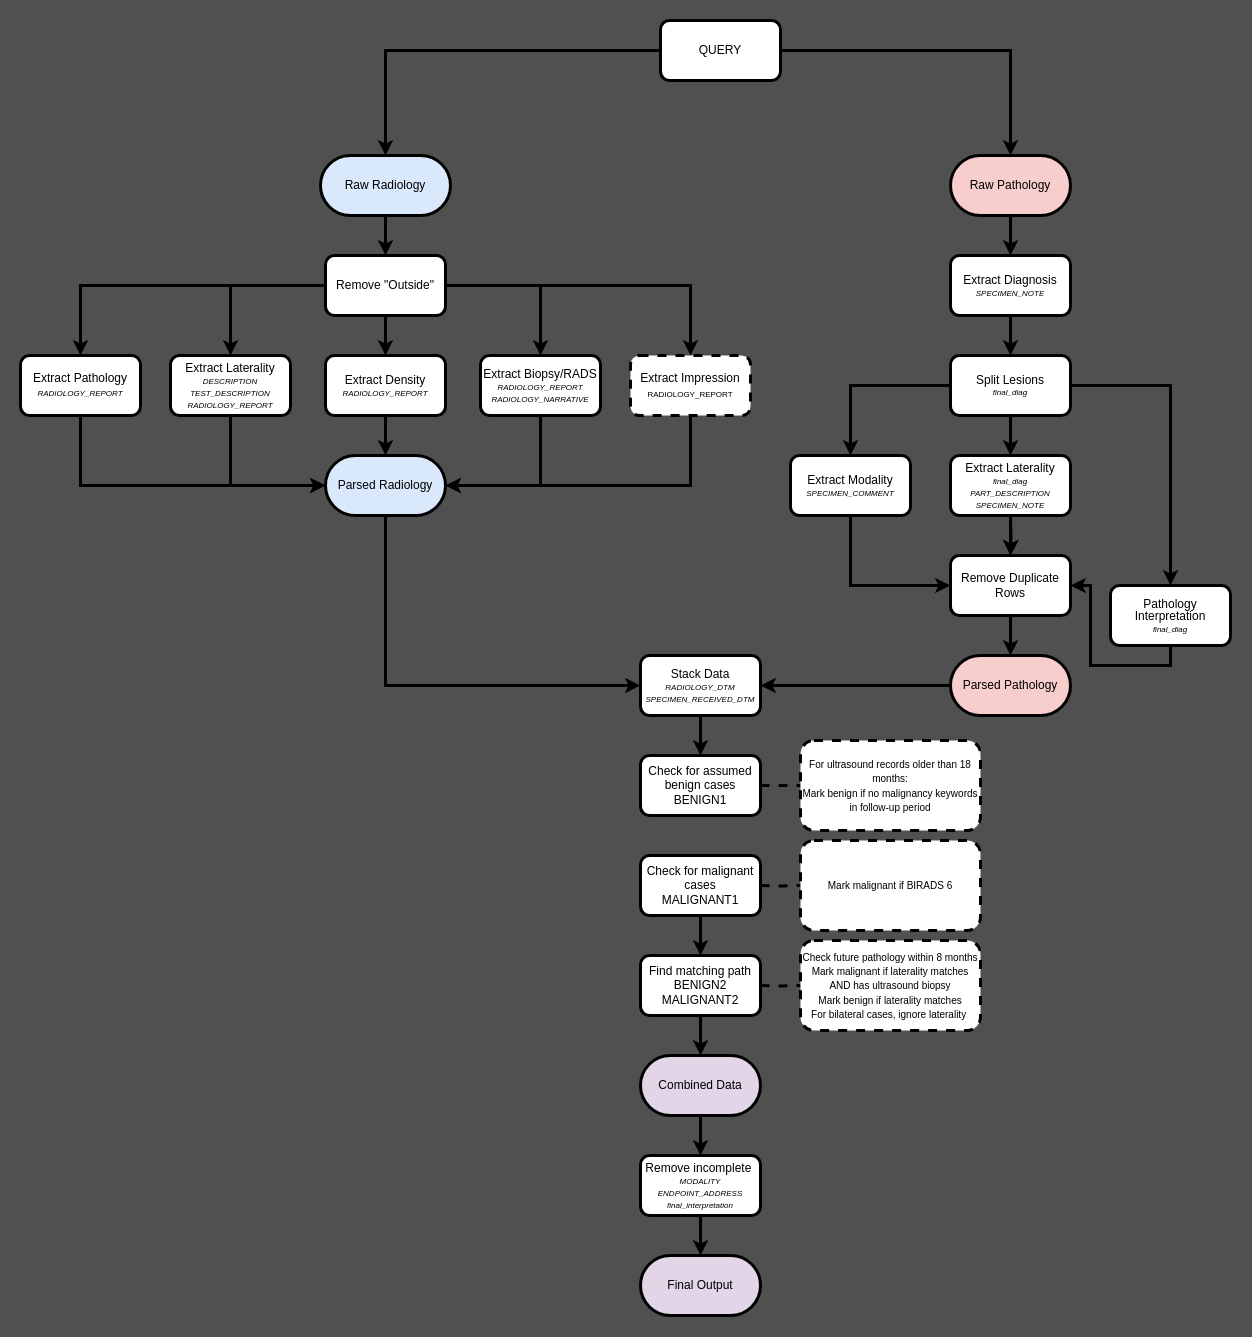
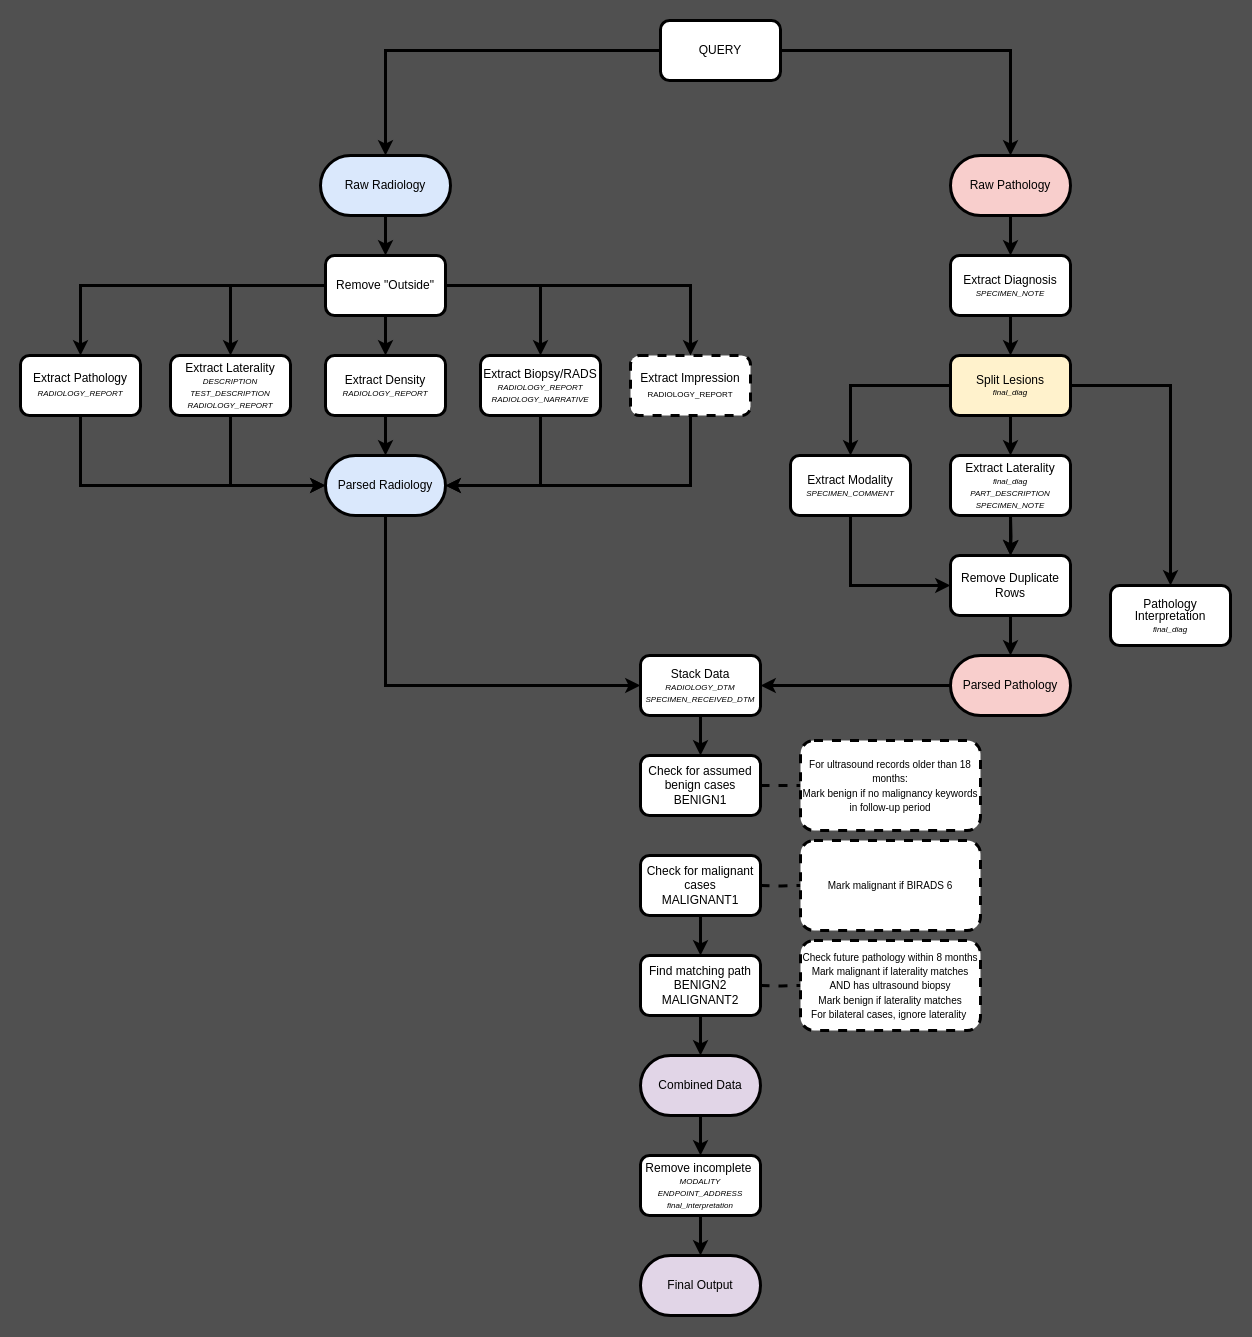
(1011, 386) -> (1011, 386)
(1097, 666) -> none
